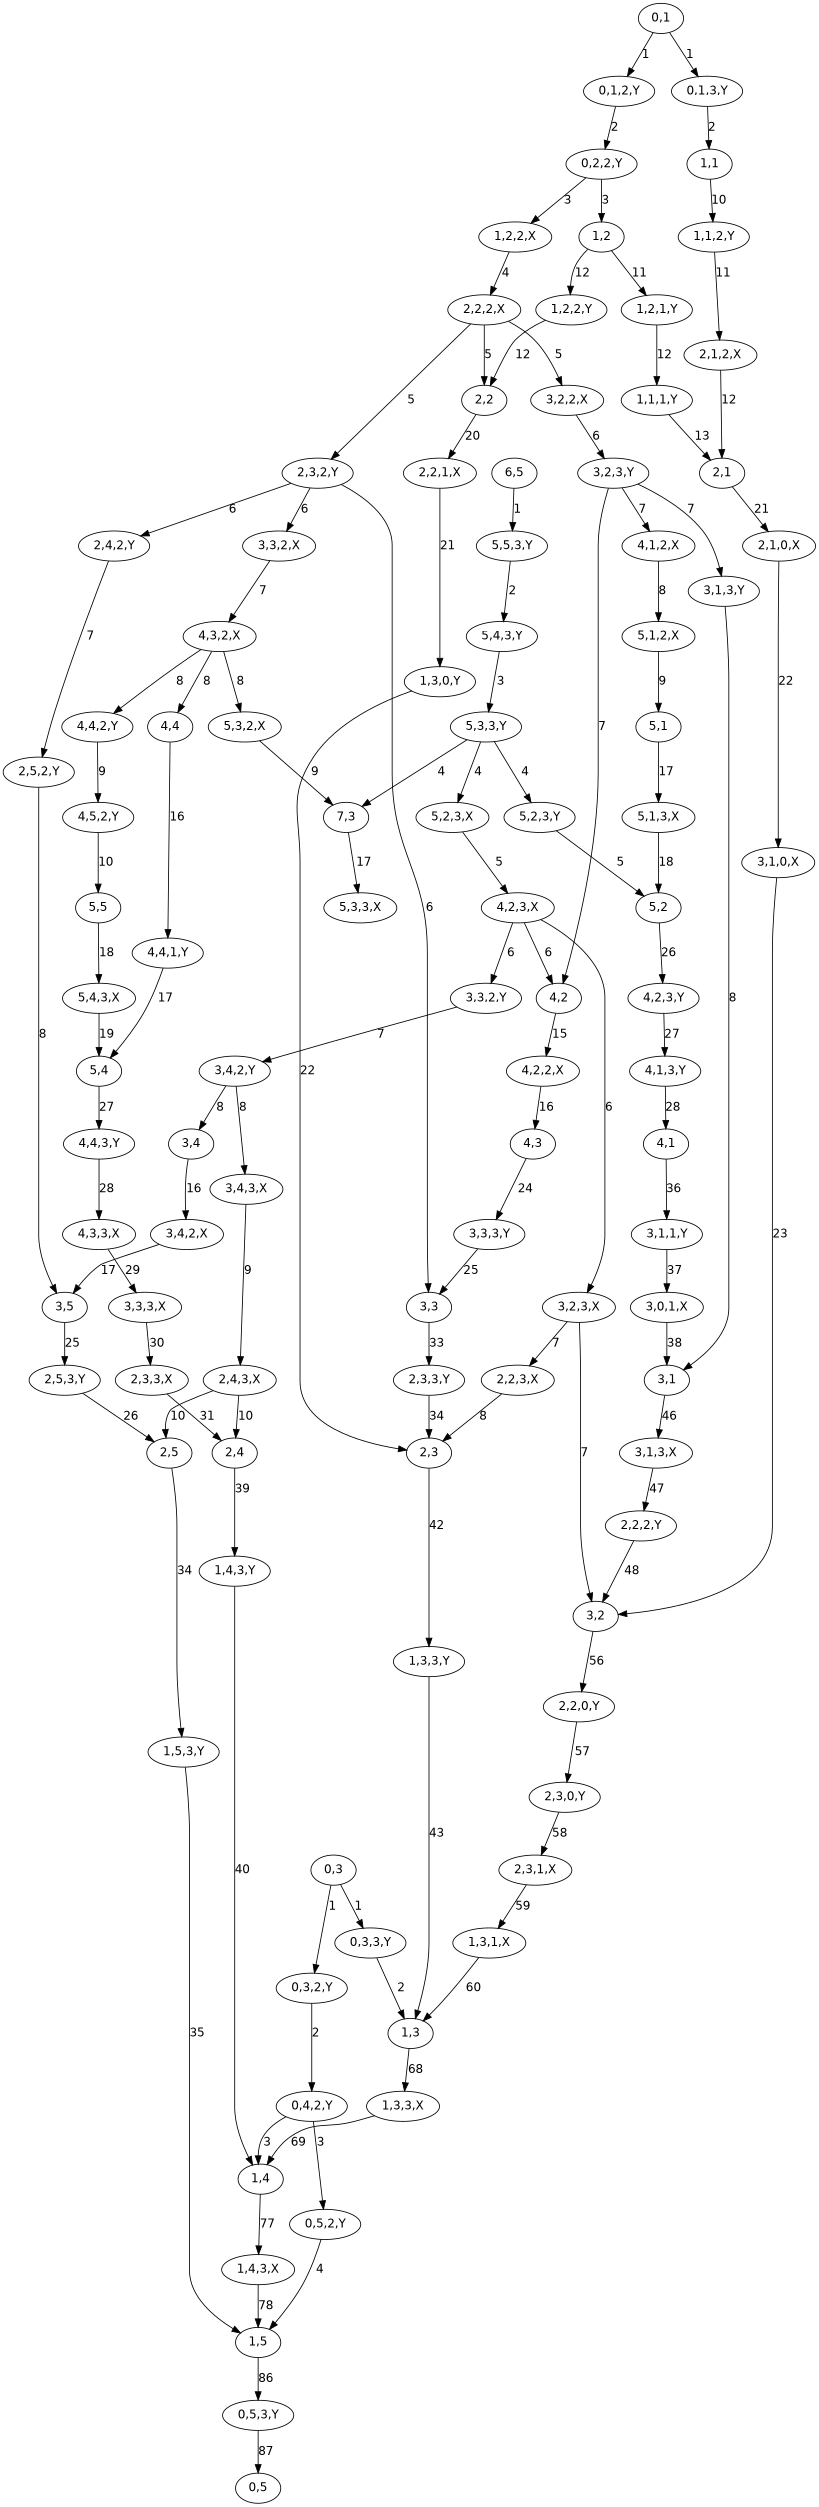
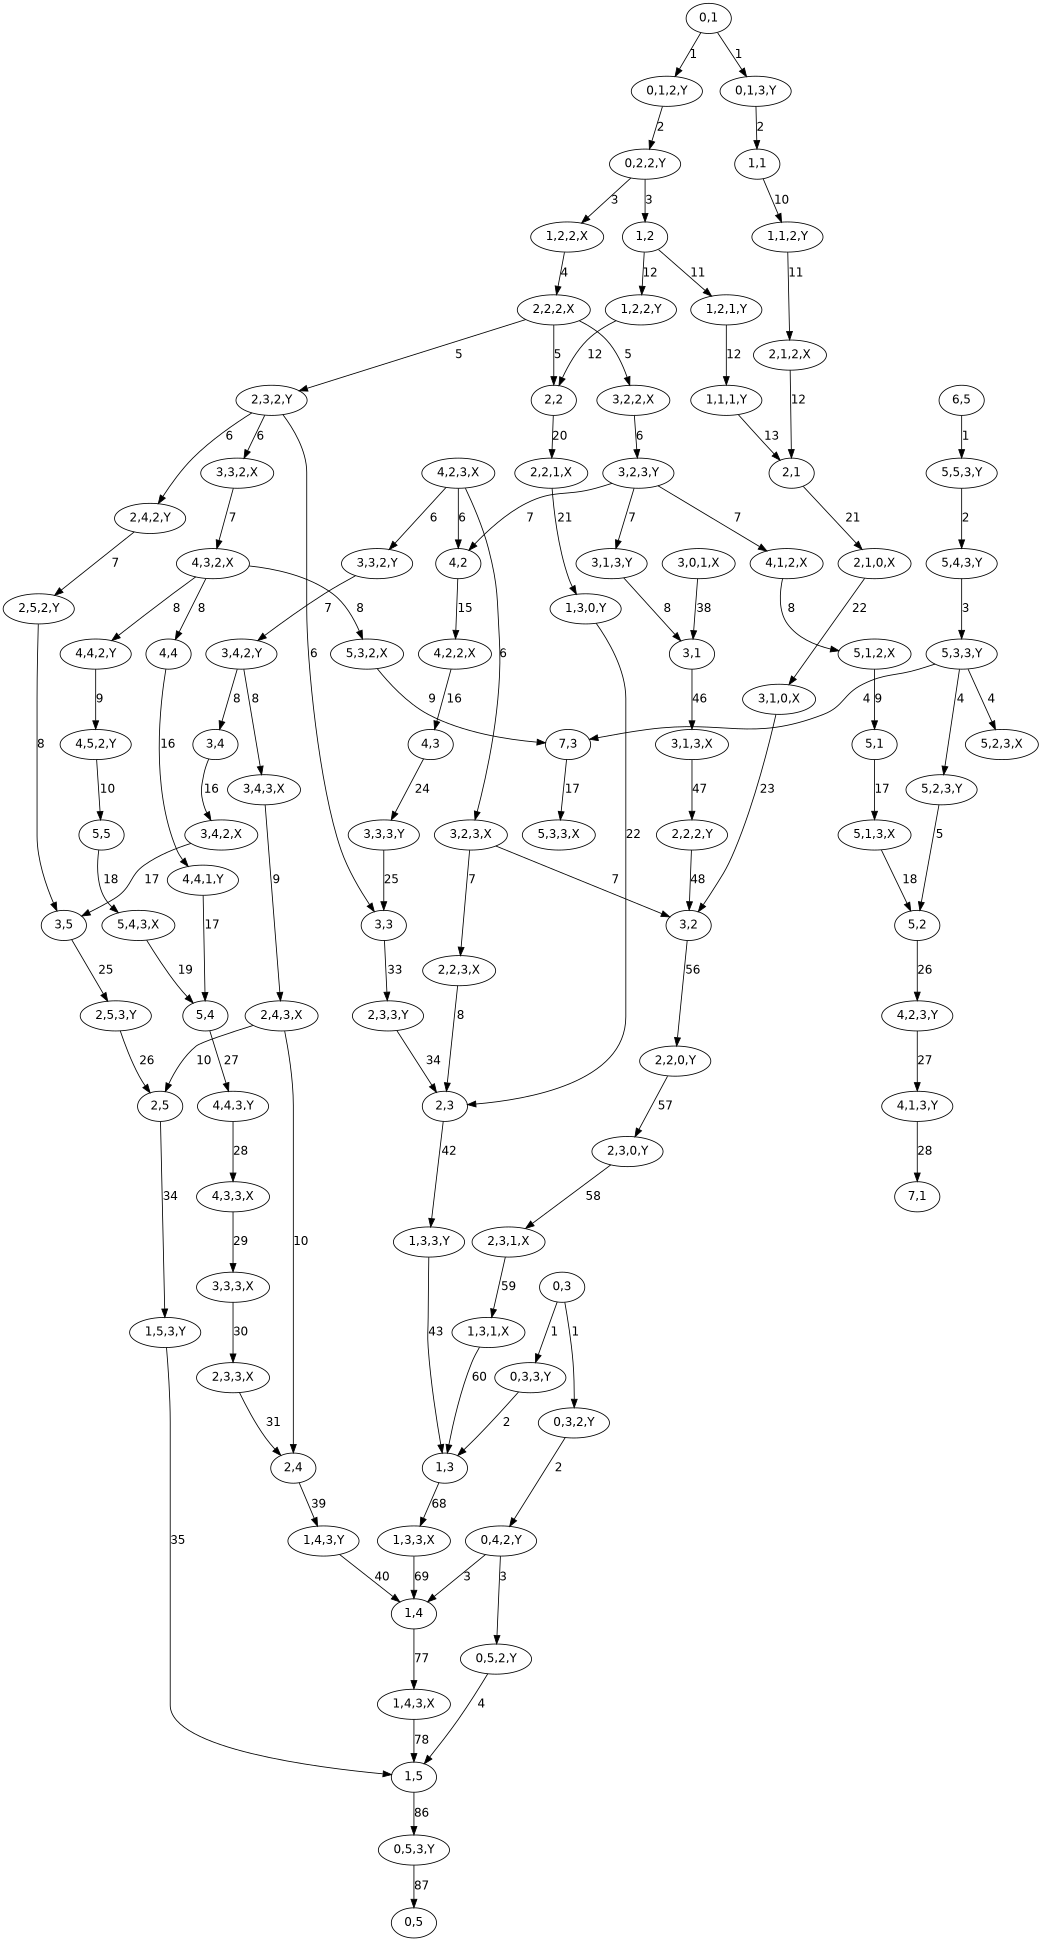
(483, 859) -> none
(666, 1144) -> (917, 1197)
(667, 1234) -> none
